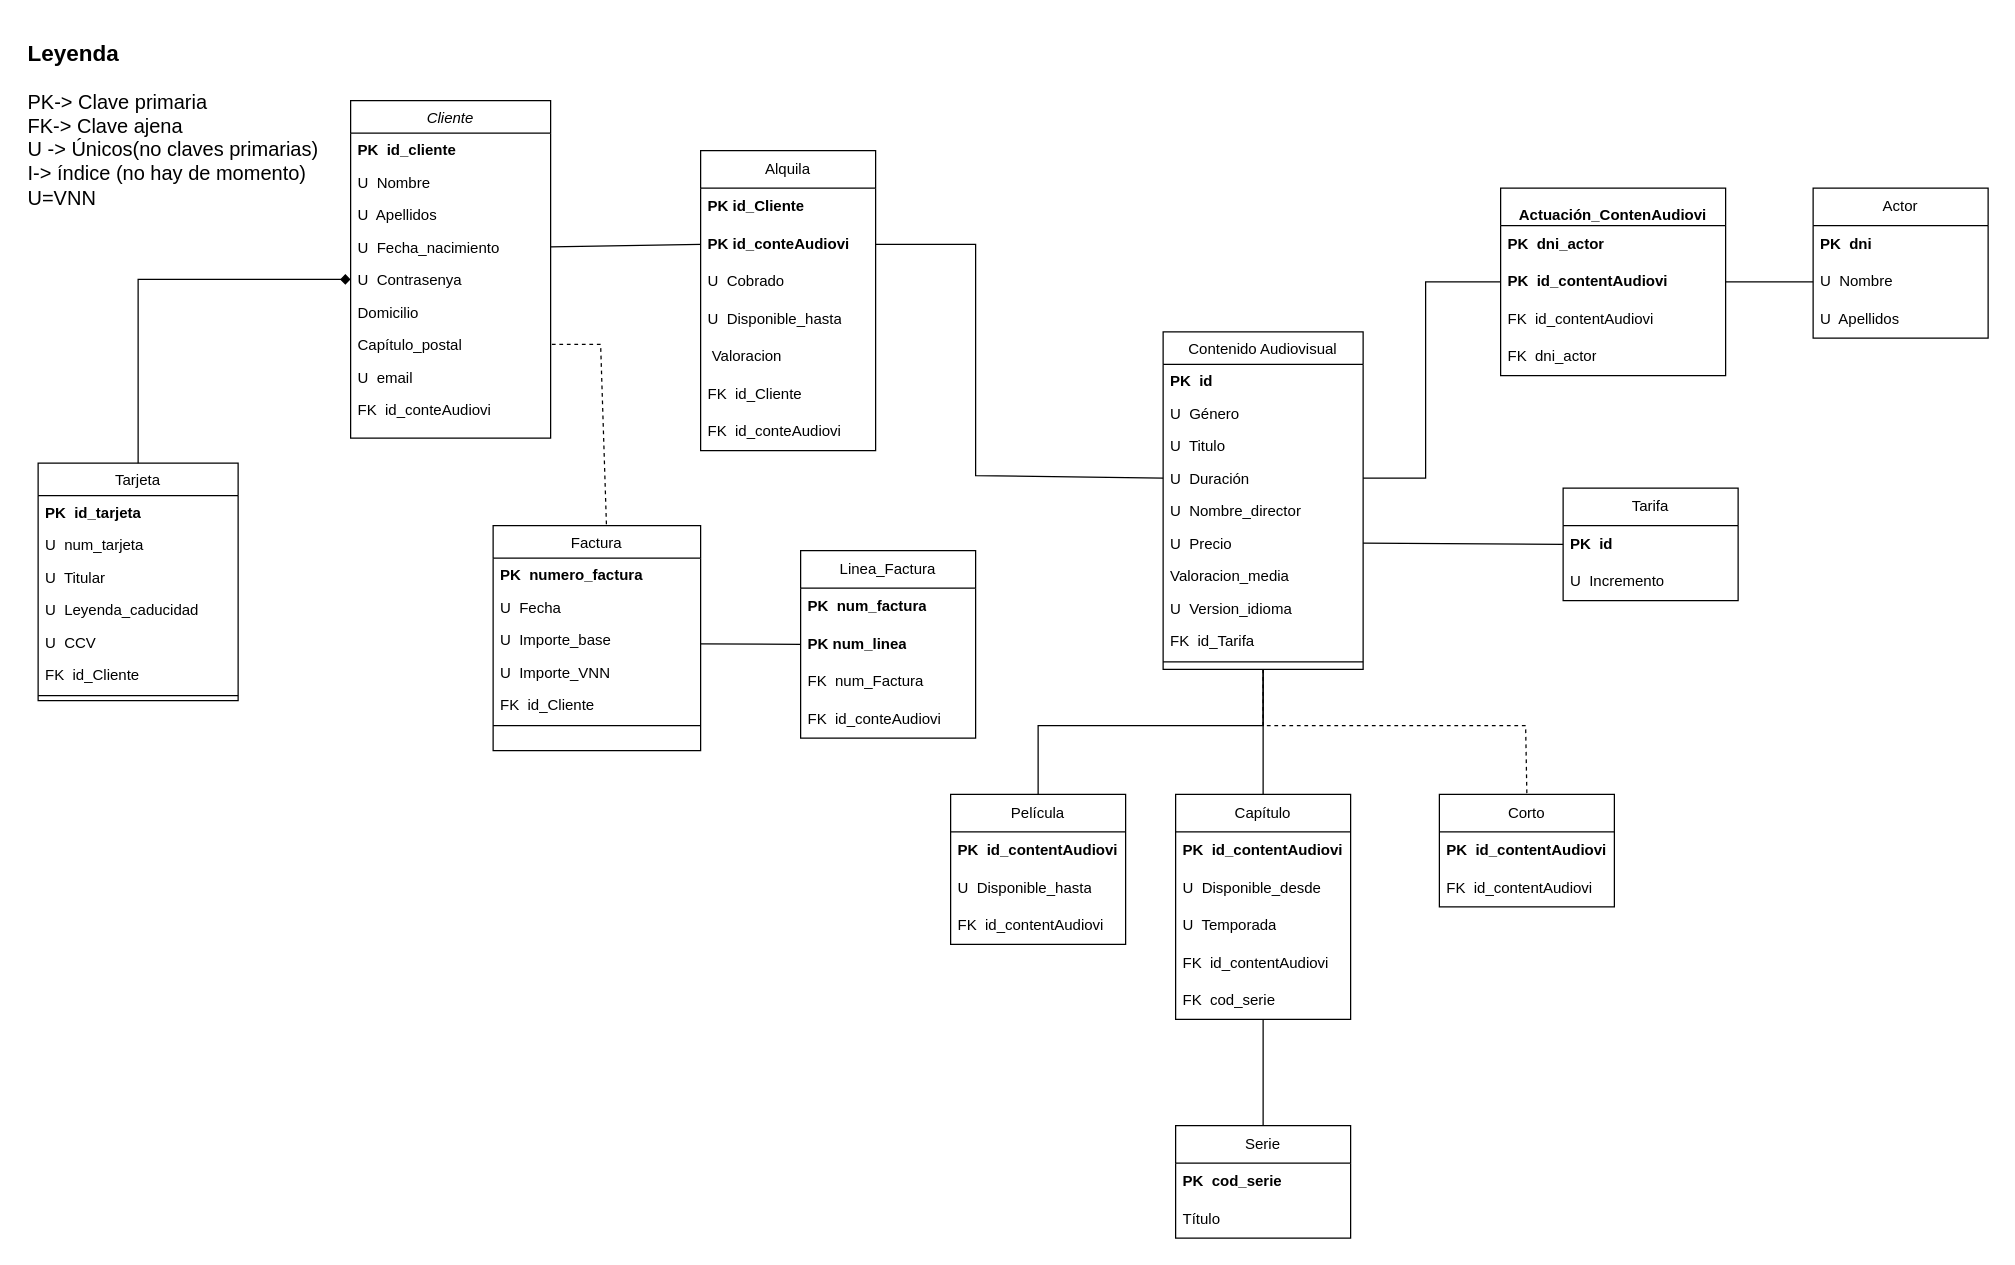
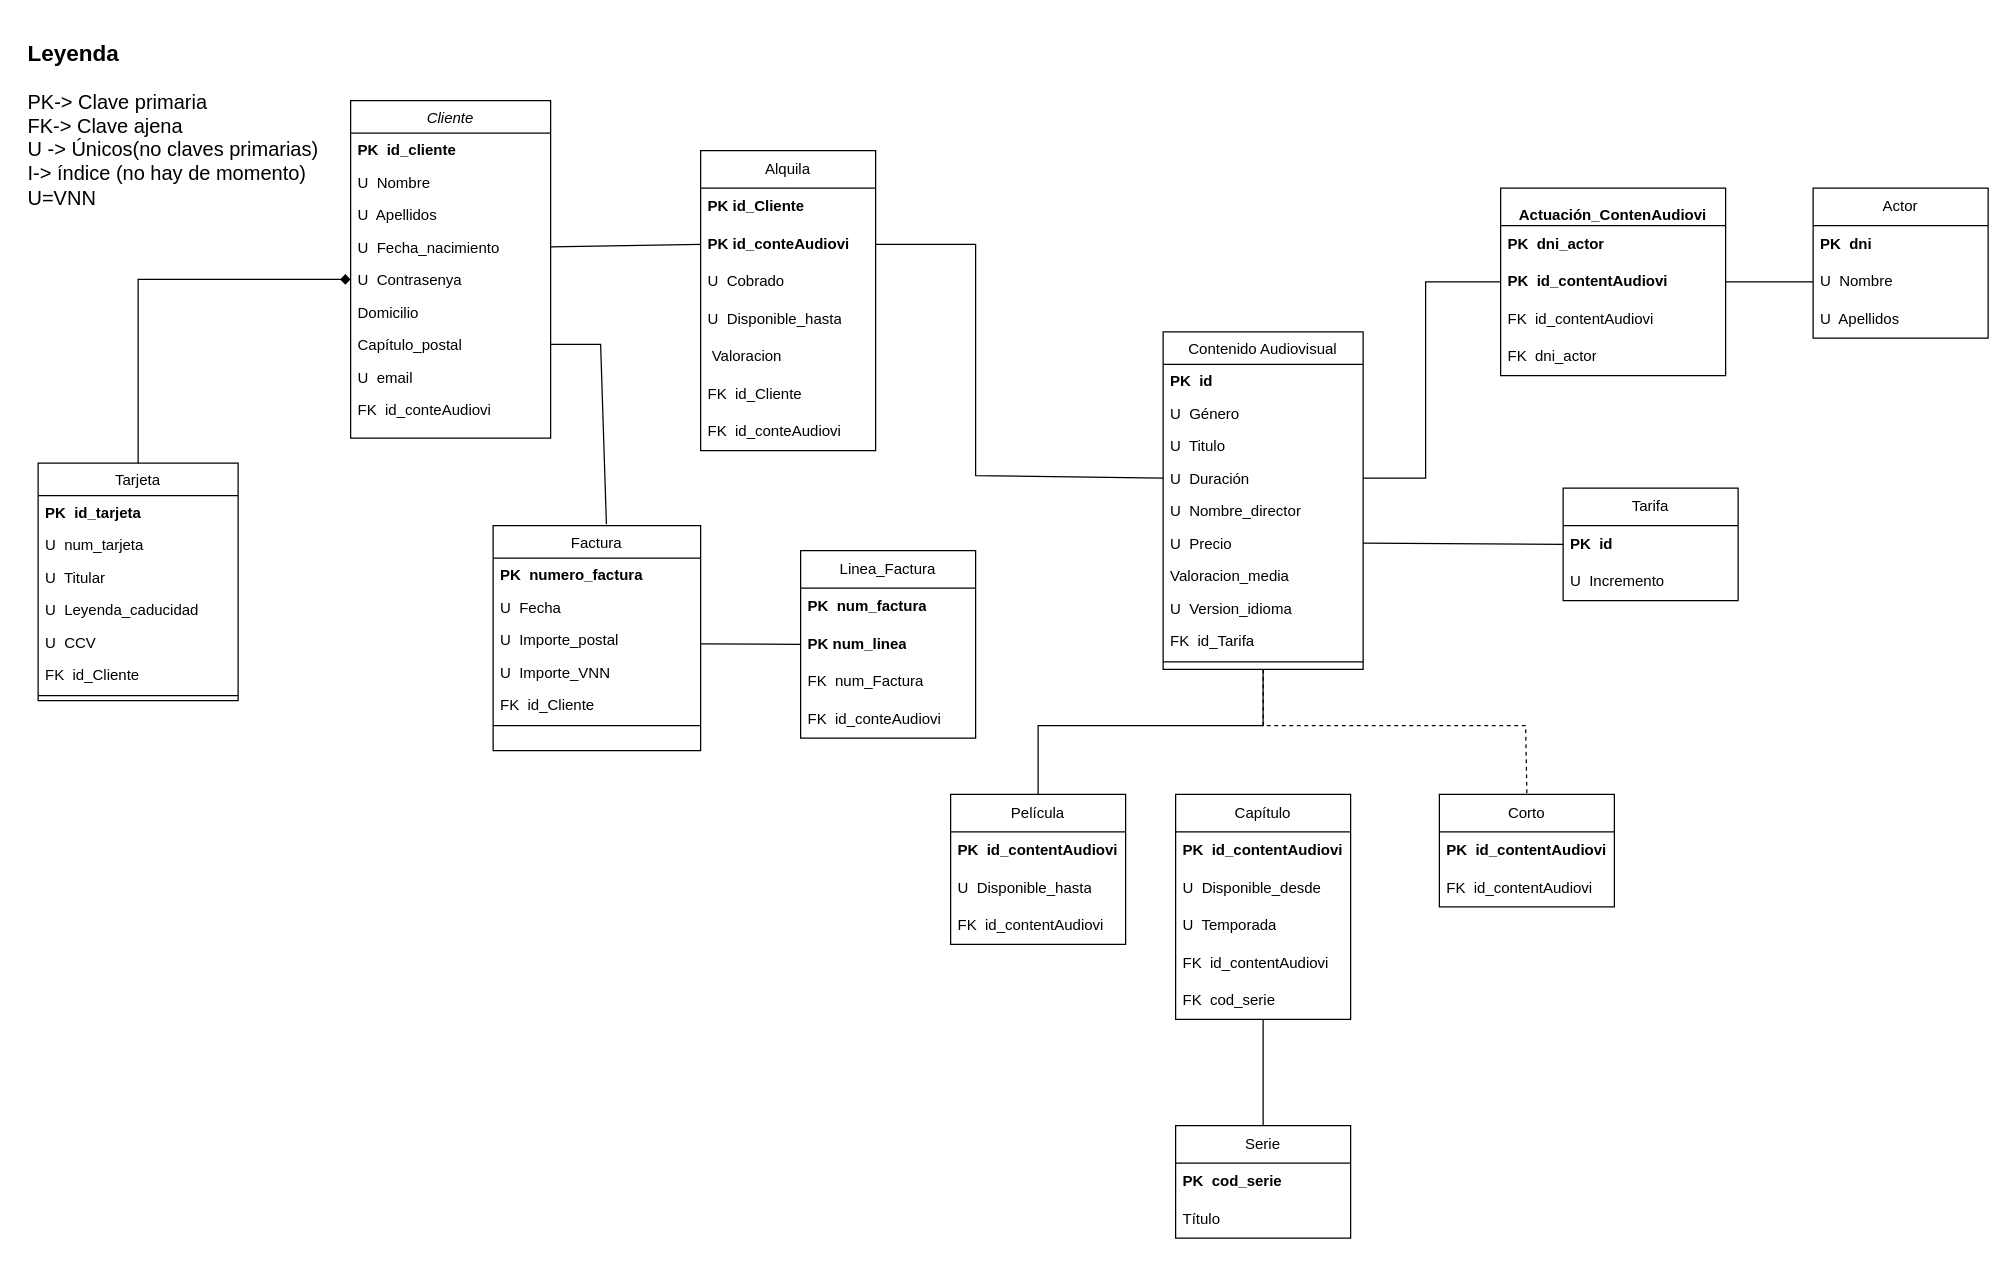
(603, 409) -> (603, 409)
(561, 640) -> (568, 640)
(1263, 761) -> none
